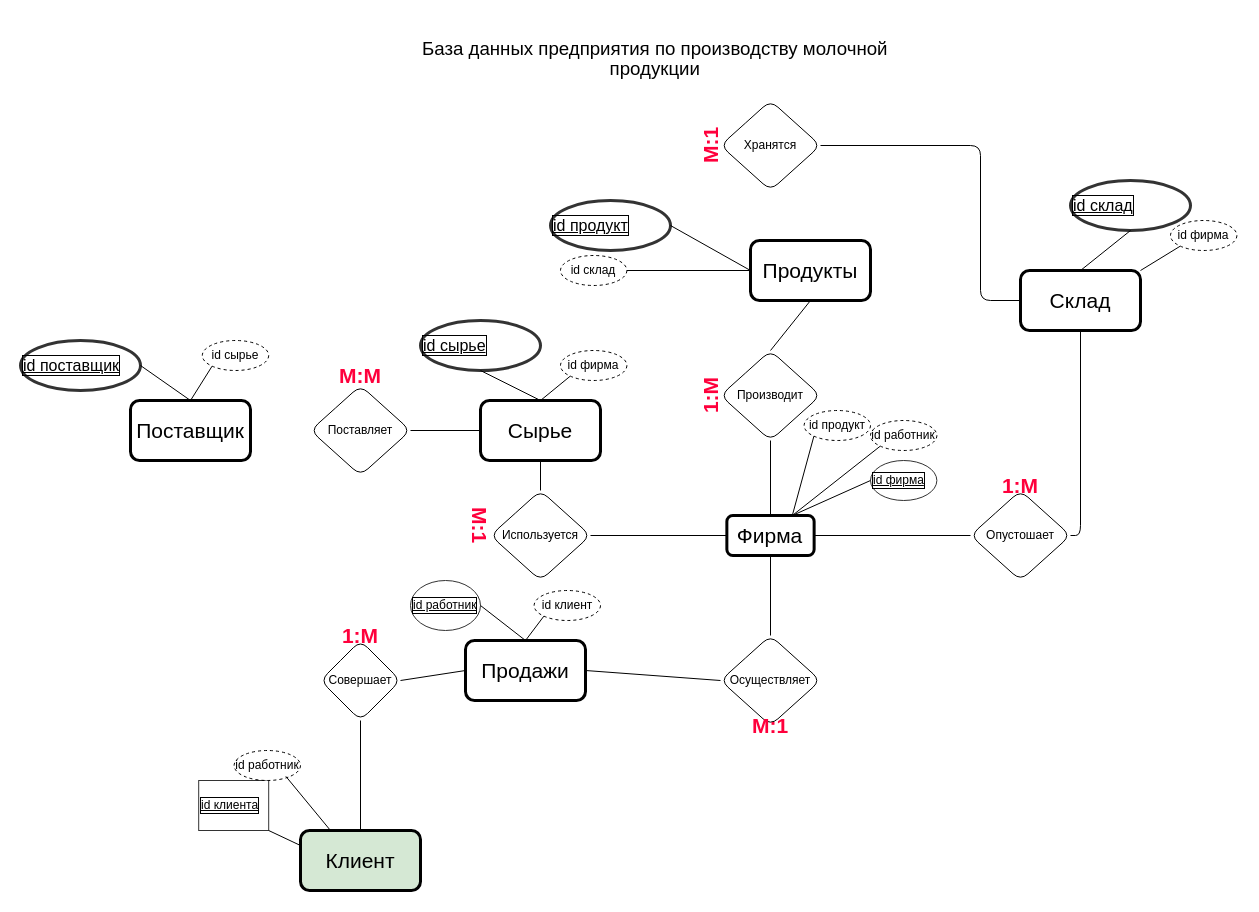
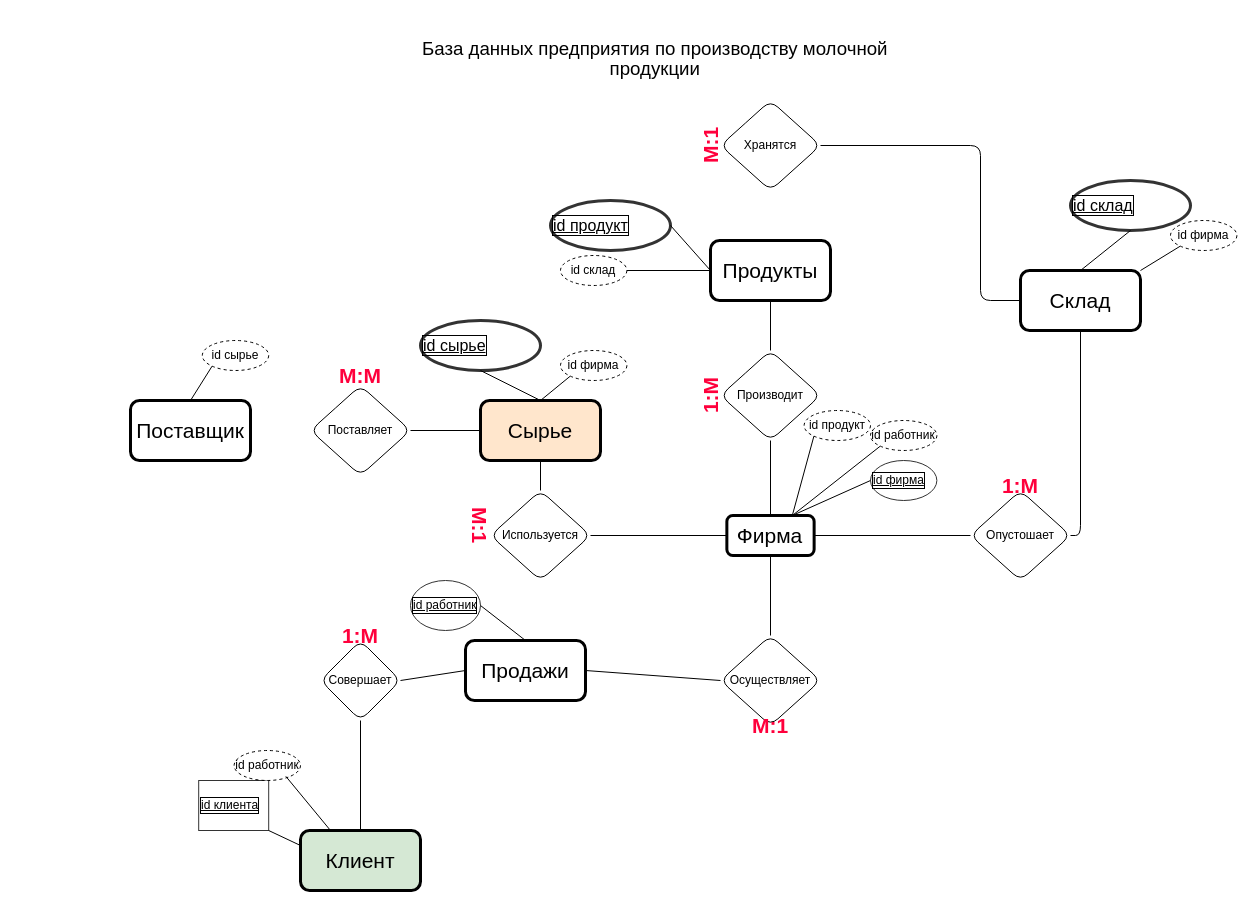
(811, 271) -> (771, 271)
(81, 366) -> none
(164, 382) -> none
(541, 431) -> (541, 431)
(567, 606) -> none
(535, 628) -> none
